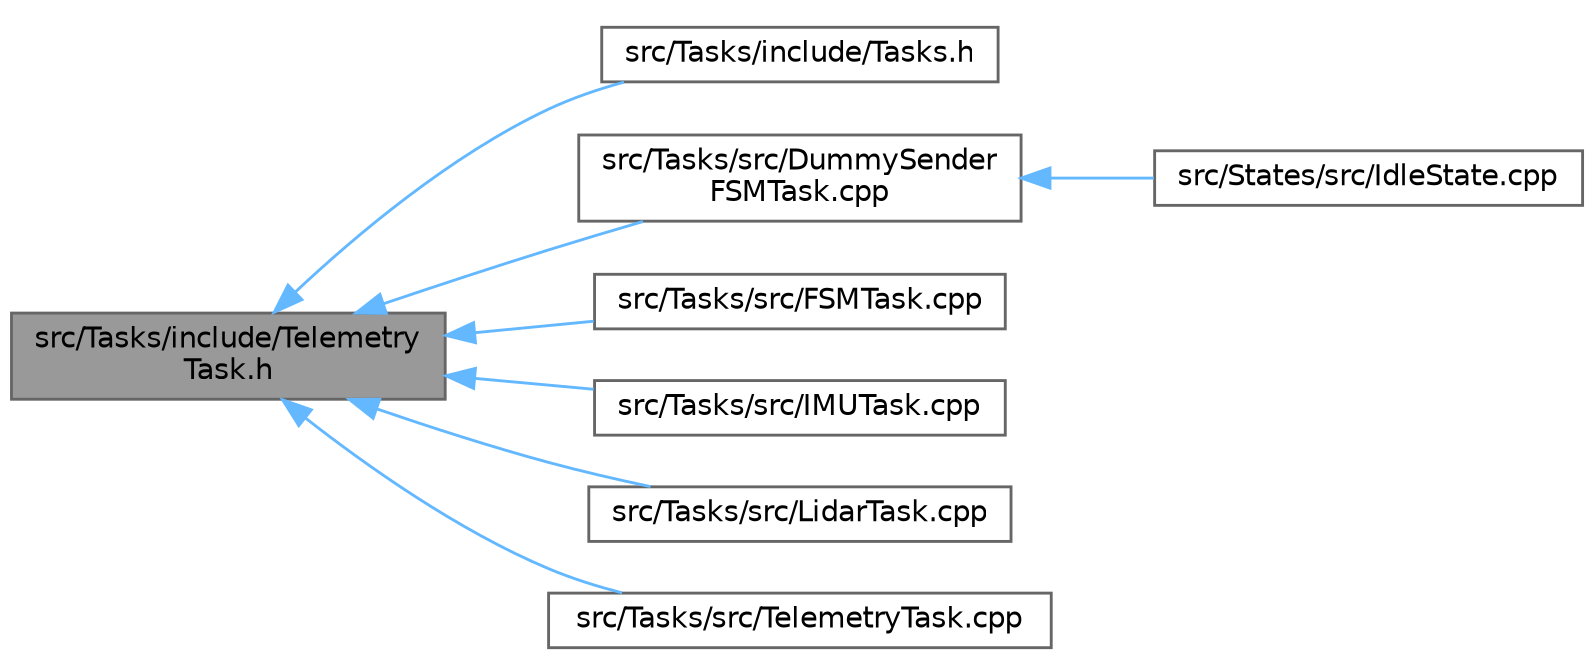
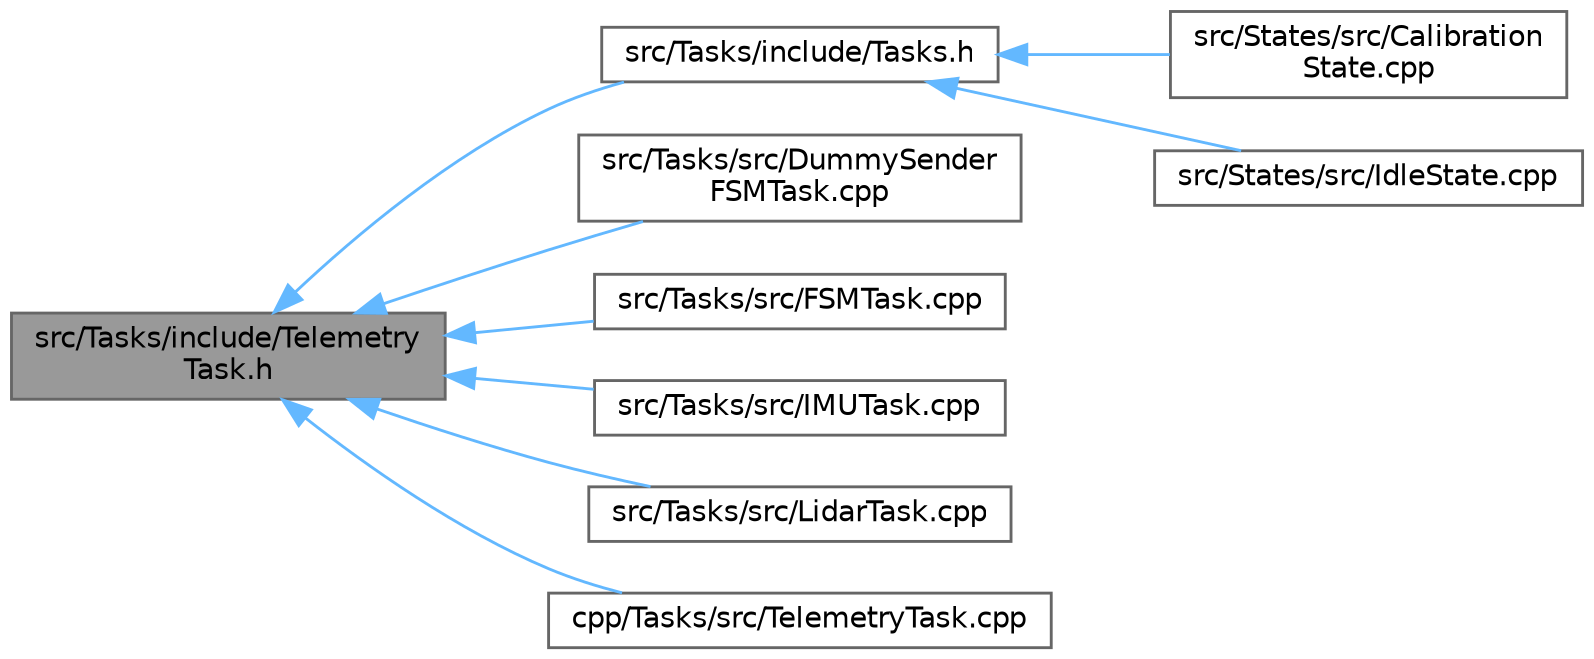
none -> (1369, 55)
(1102, 178) -> (1099, 119)
(800, 620) -> (800, 620)
